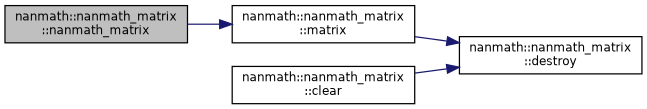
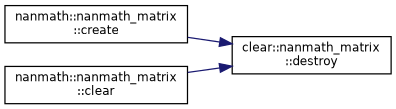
(96, 24) -> none
(323, 24) -> (96, 24)
(551, 55) -> (312, 55)
